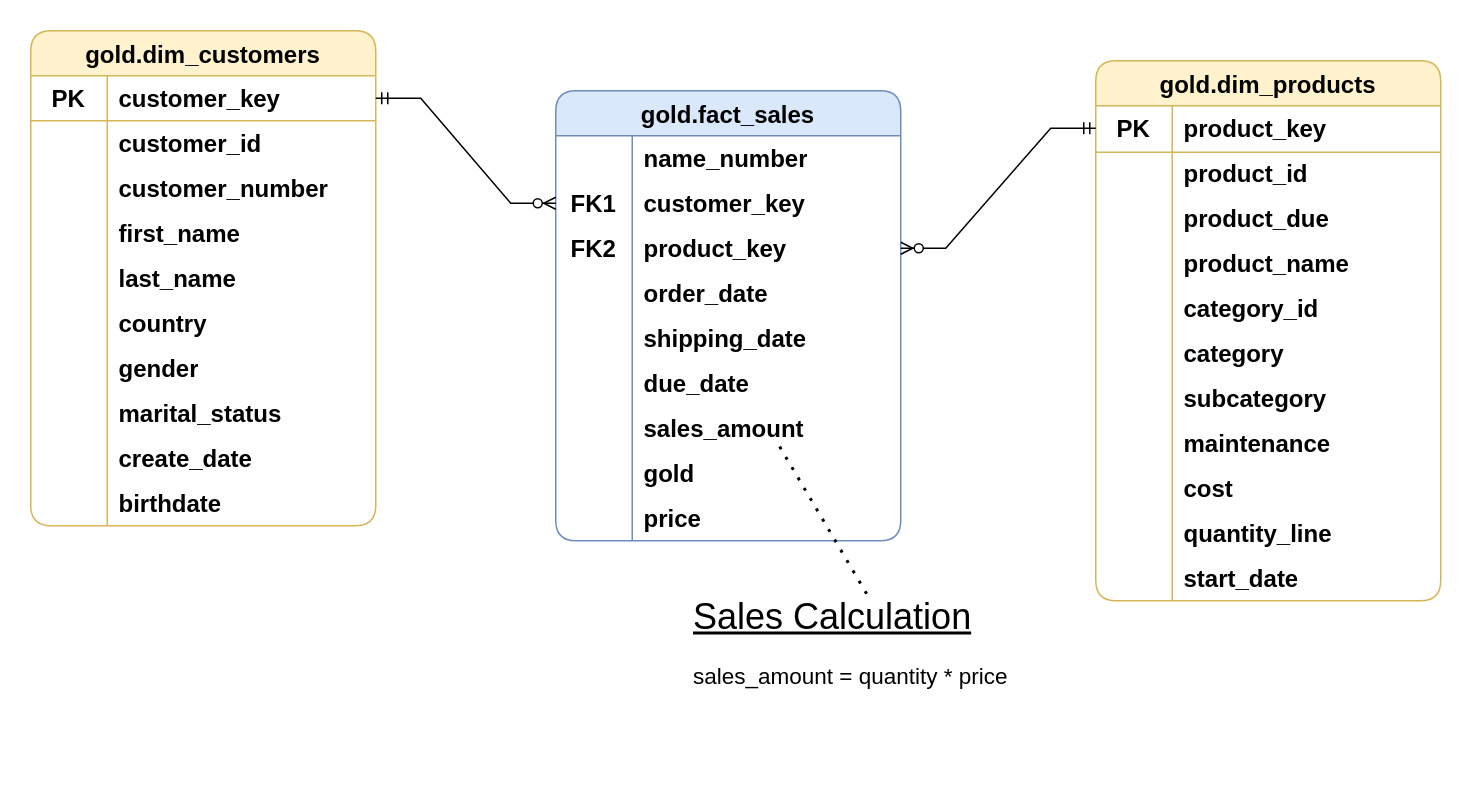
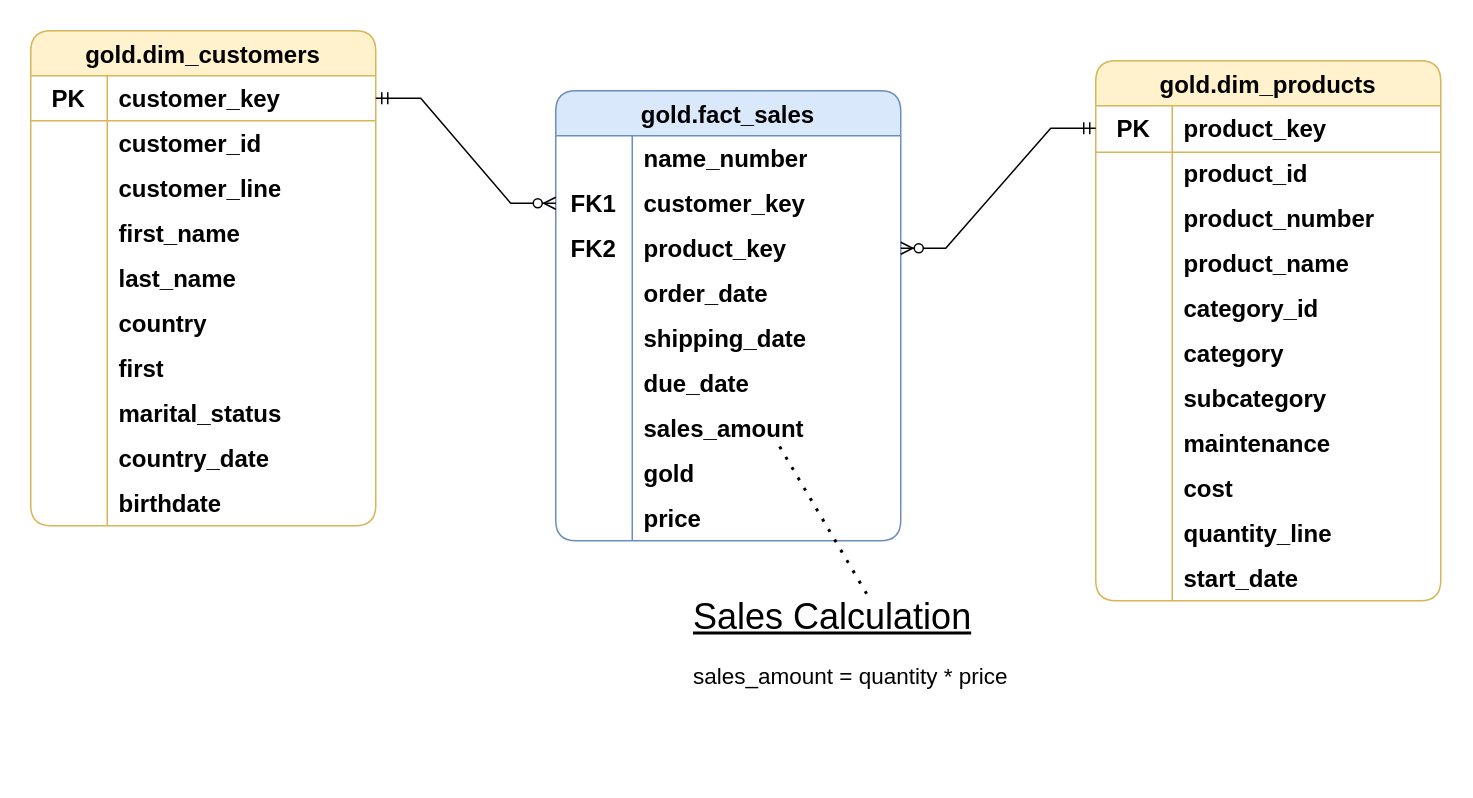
(220, 188) -> (200, 188)
(1258, 218) -> (1278, 218)
(160, 368) -> (150, 368)
(193, 458) -> (200, 458)
